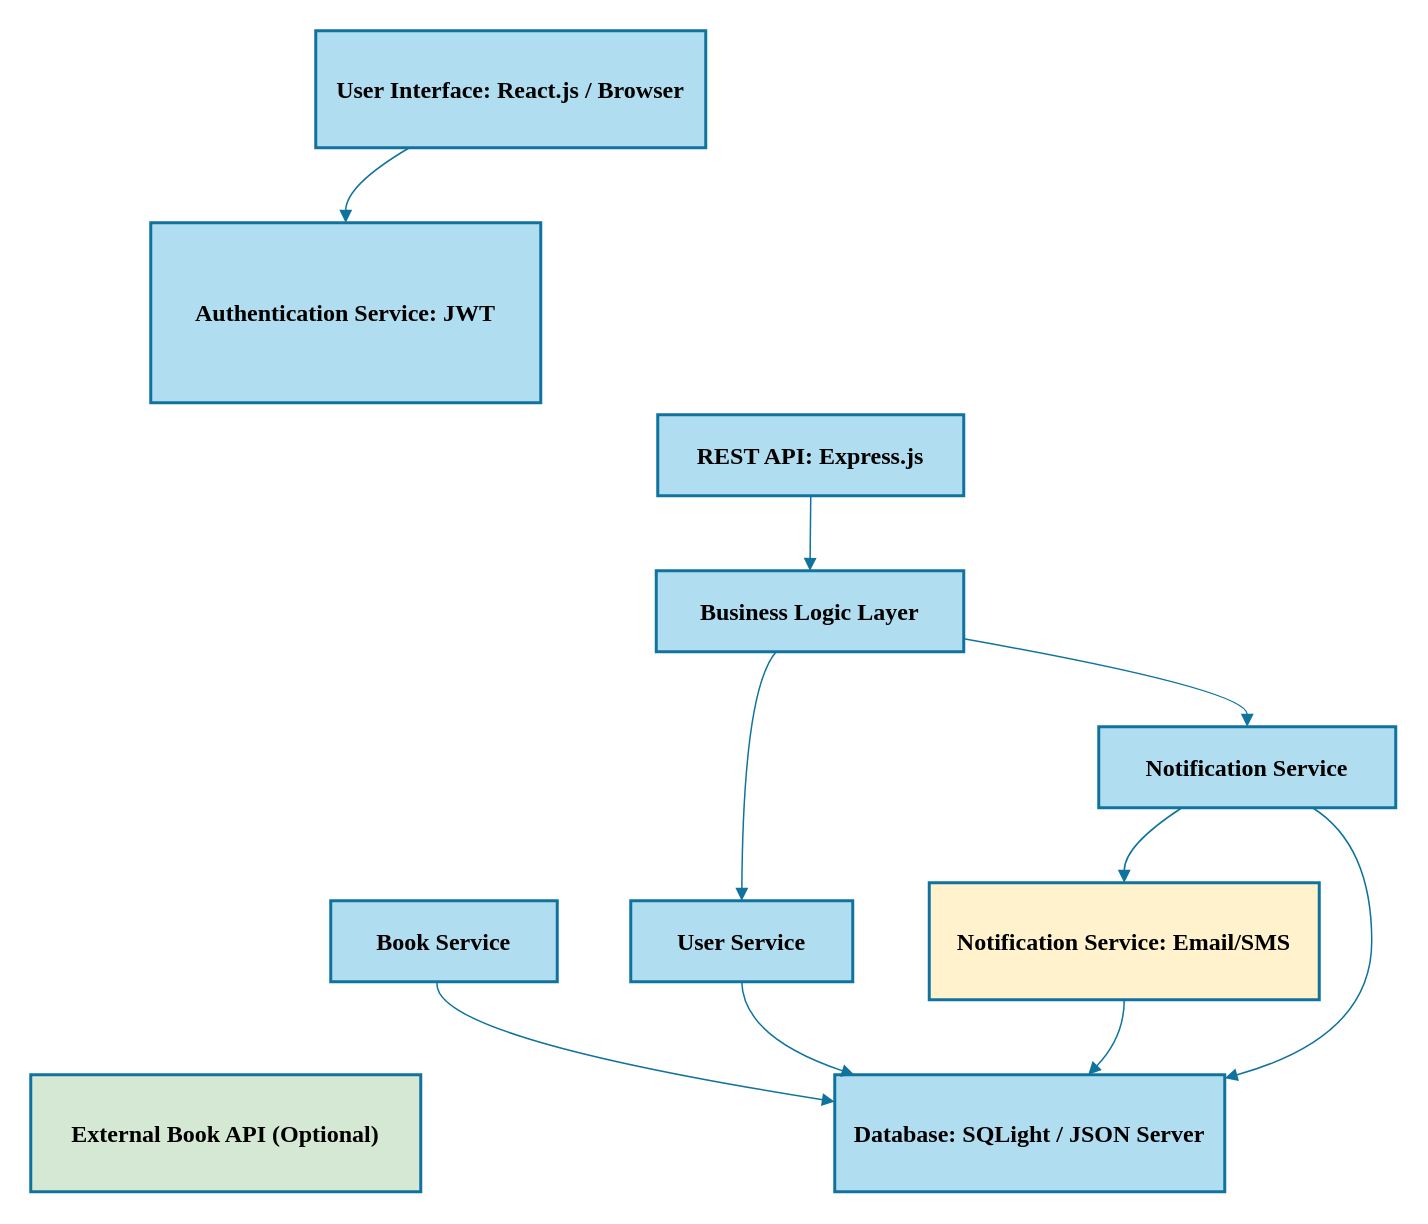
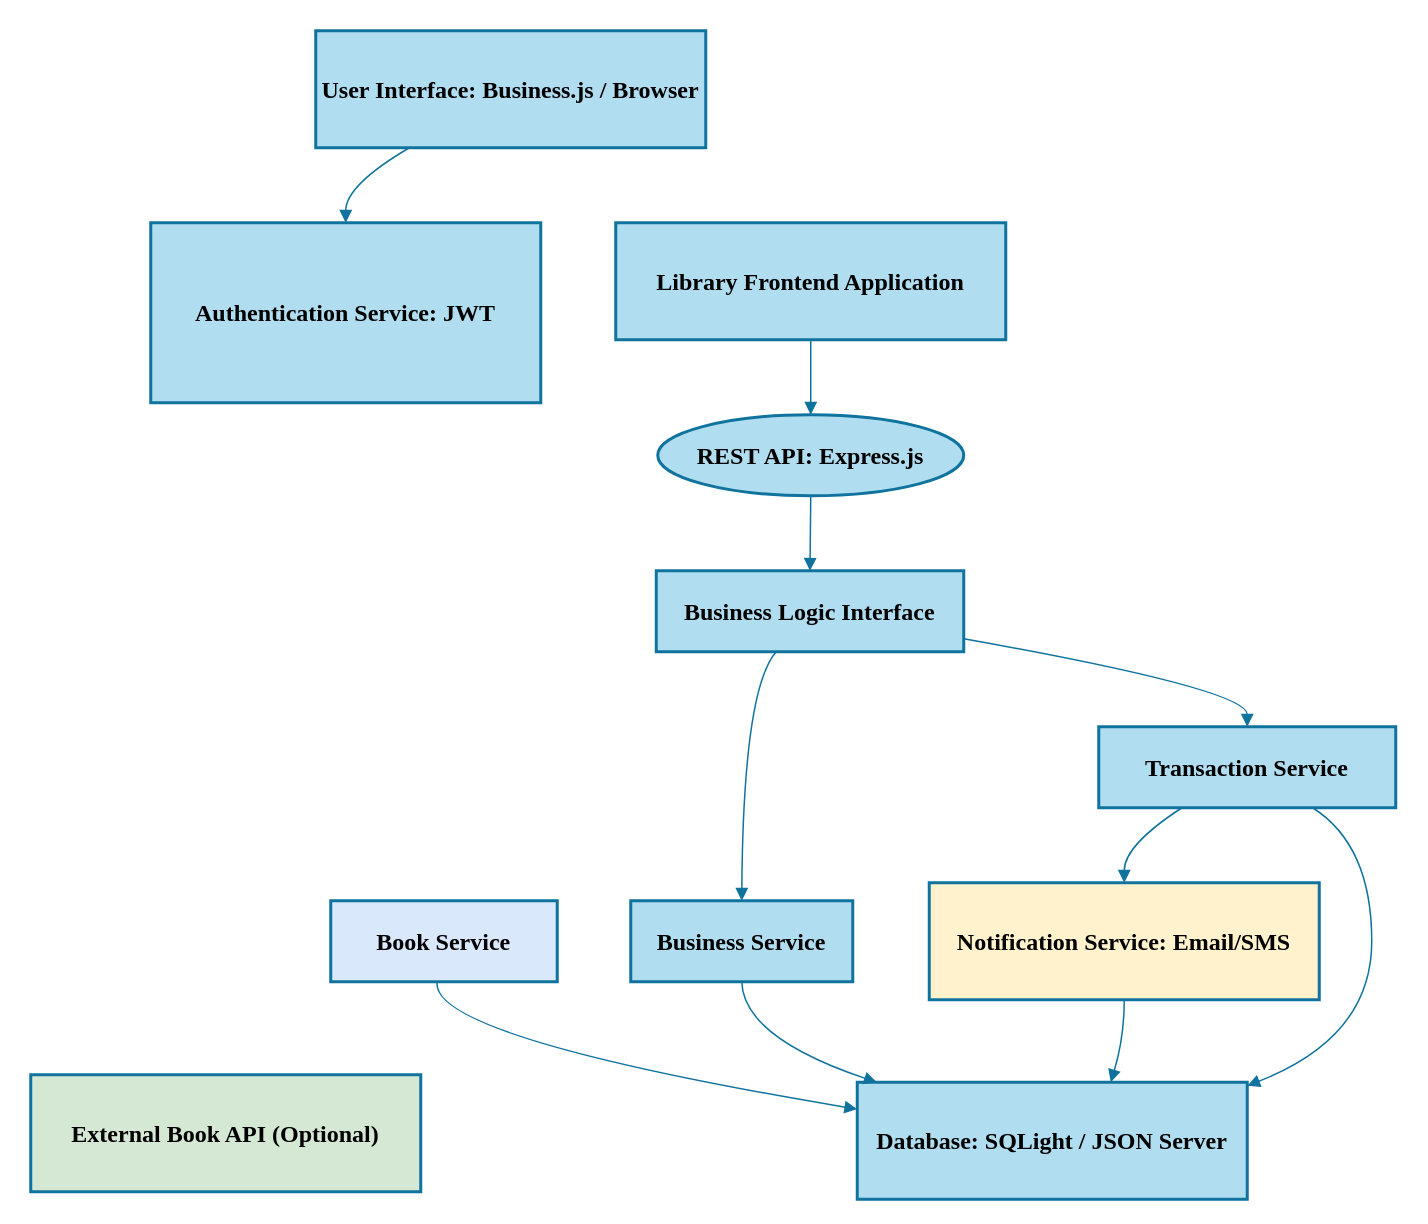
(511, 89) -> (511, 89)
none -> (811, 281)
none -> (811, 372)
(811, 455) -> (811, 455)
(810, 611) -> (810, 611)
(1247, 767) -> (1247, 767)
(444, 941) -> (444, 941)
(742, 941) -> (742, 941)
(1030, 1133) -> (1052, 1141)
